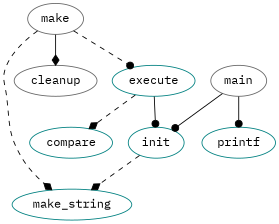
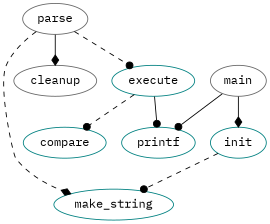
(56, 19) -> (55, 19)
(155, 108) -> (156, 108)
(116, 109) -> (112, 110)
(200, 110) -> (238, 107)
(120, 170) -> (183, 171)
